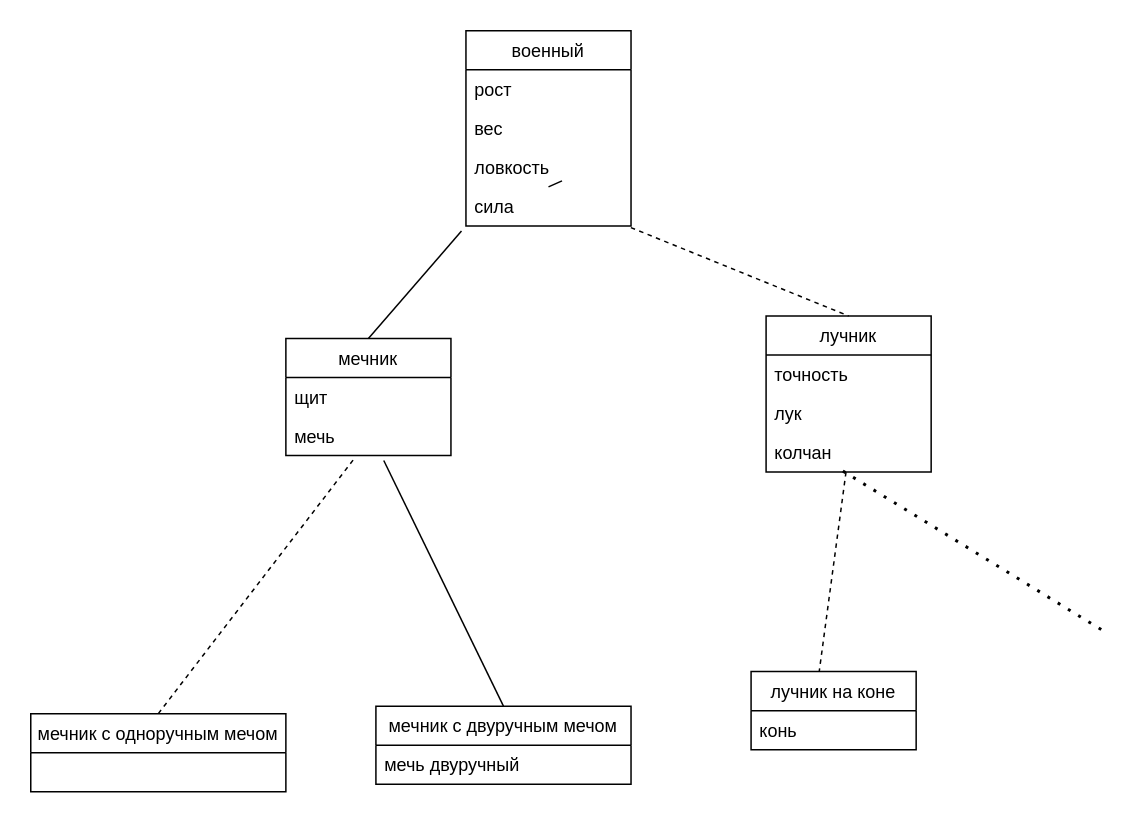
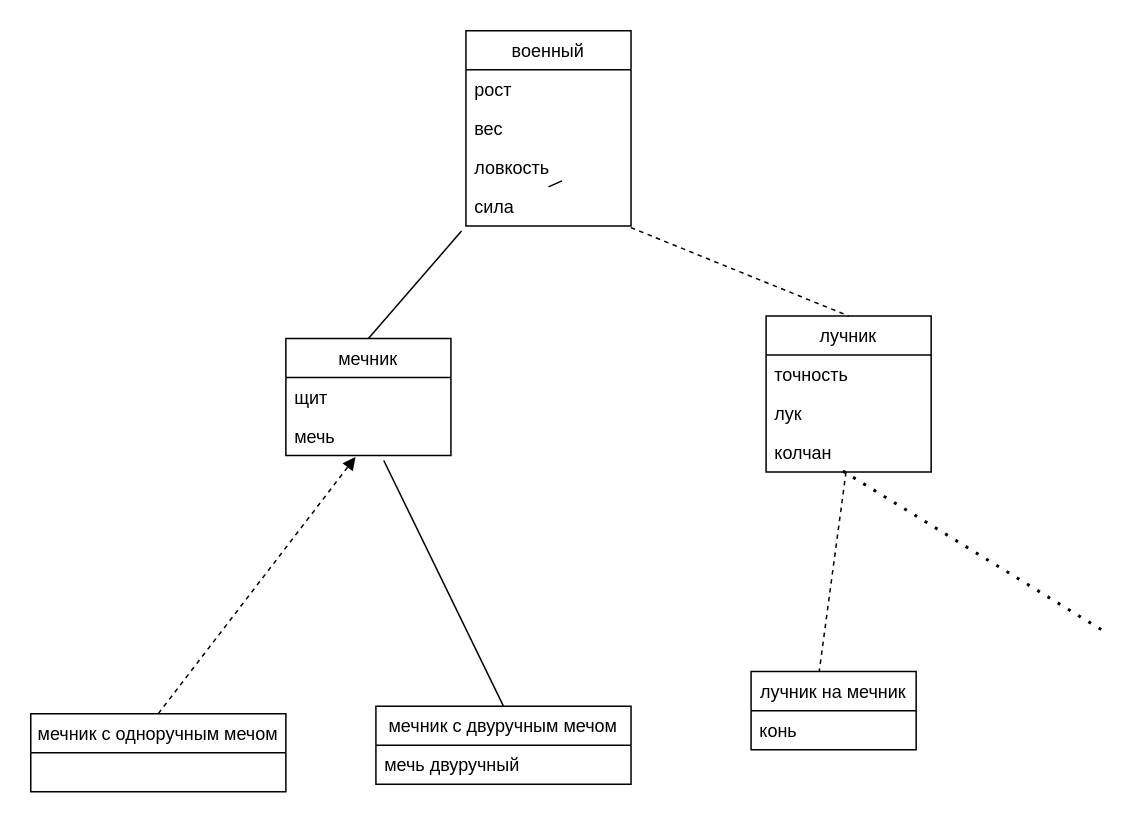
(350, 464) -> (347, 468)
(833, 692) -> (833, 692)
